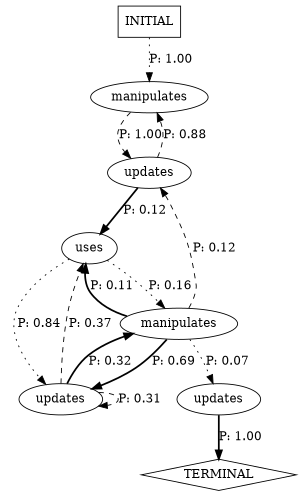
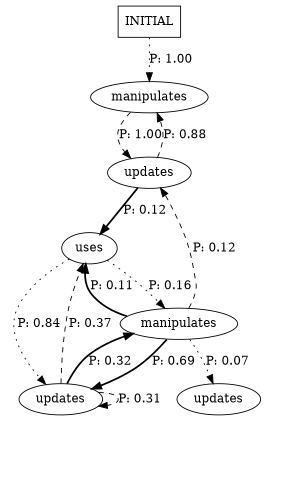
(219, 475) -> none
